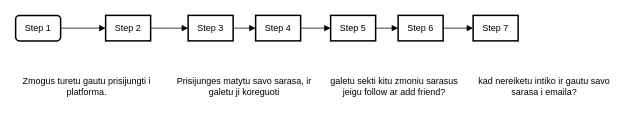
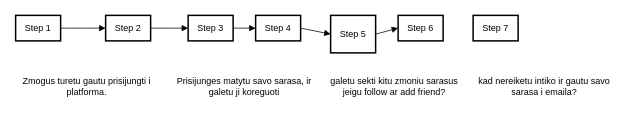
(38, 28) -> (38, 28)
(353, 28) -> (353, 34)
(466, 28) -> none
